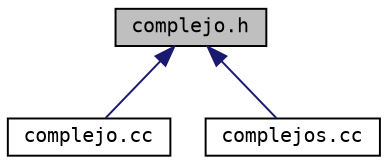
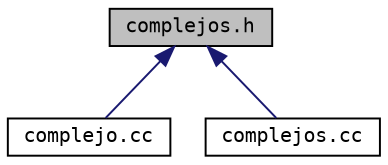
(191, 27) -> (191, 27)
